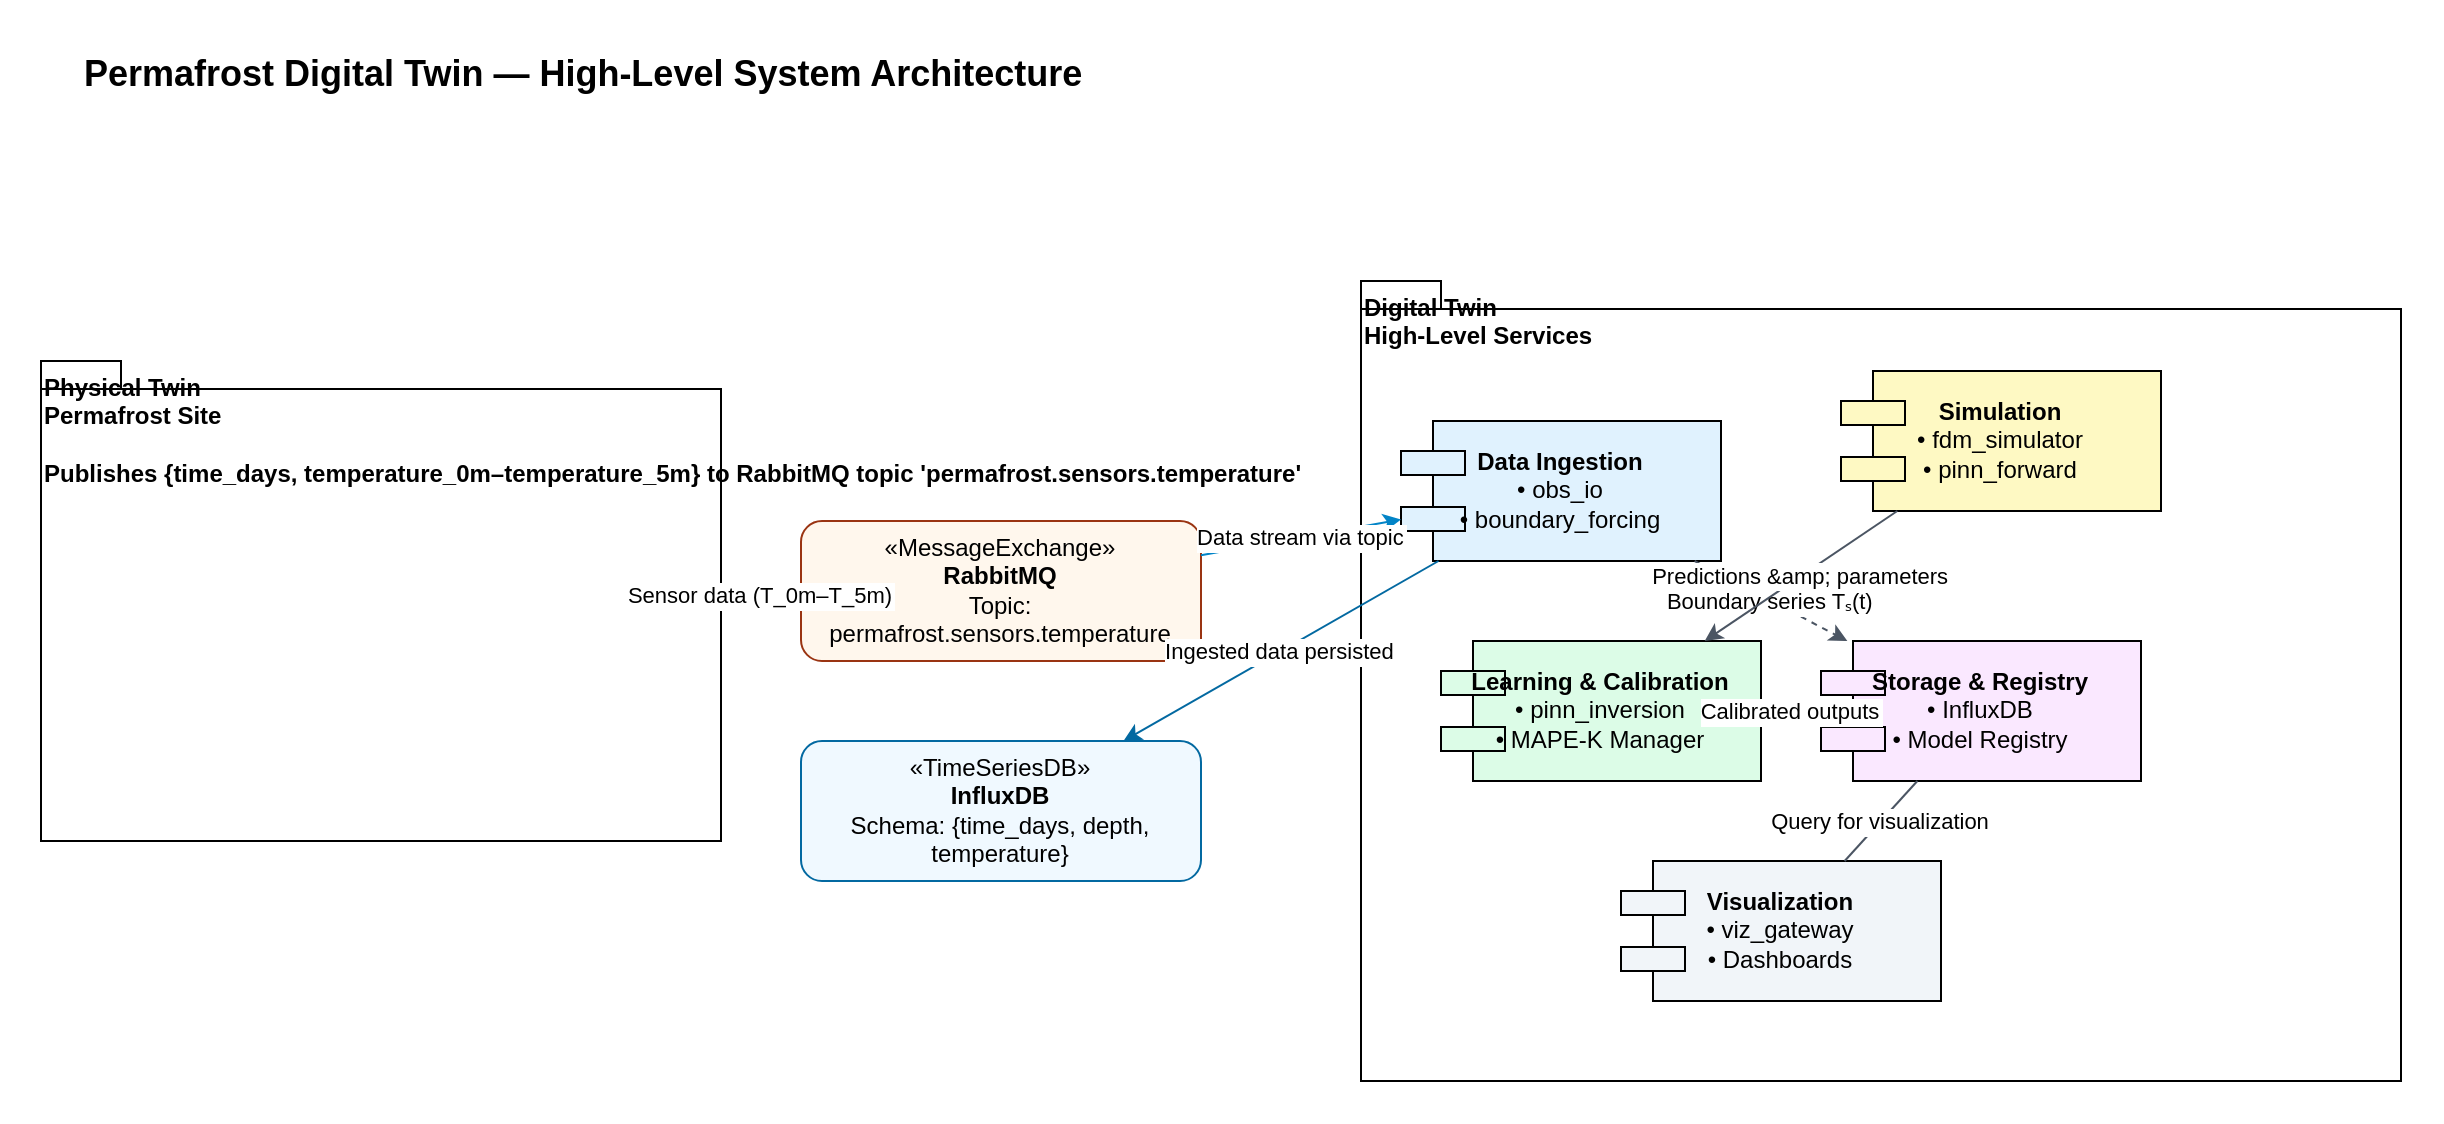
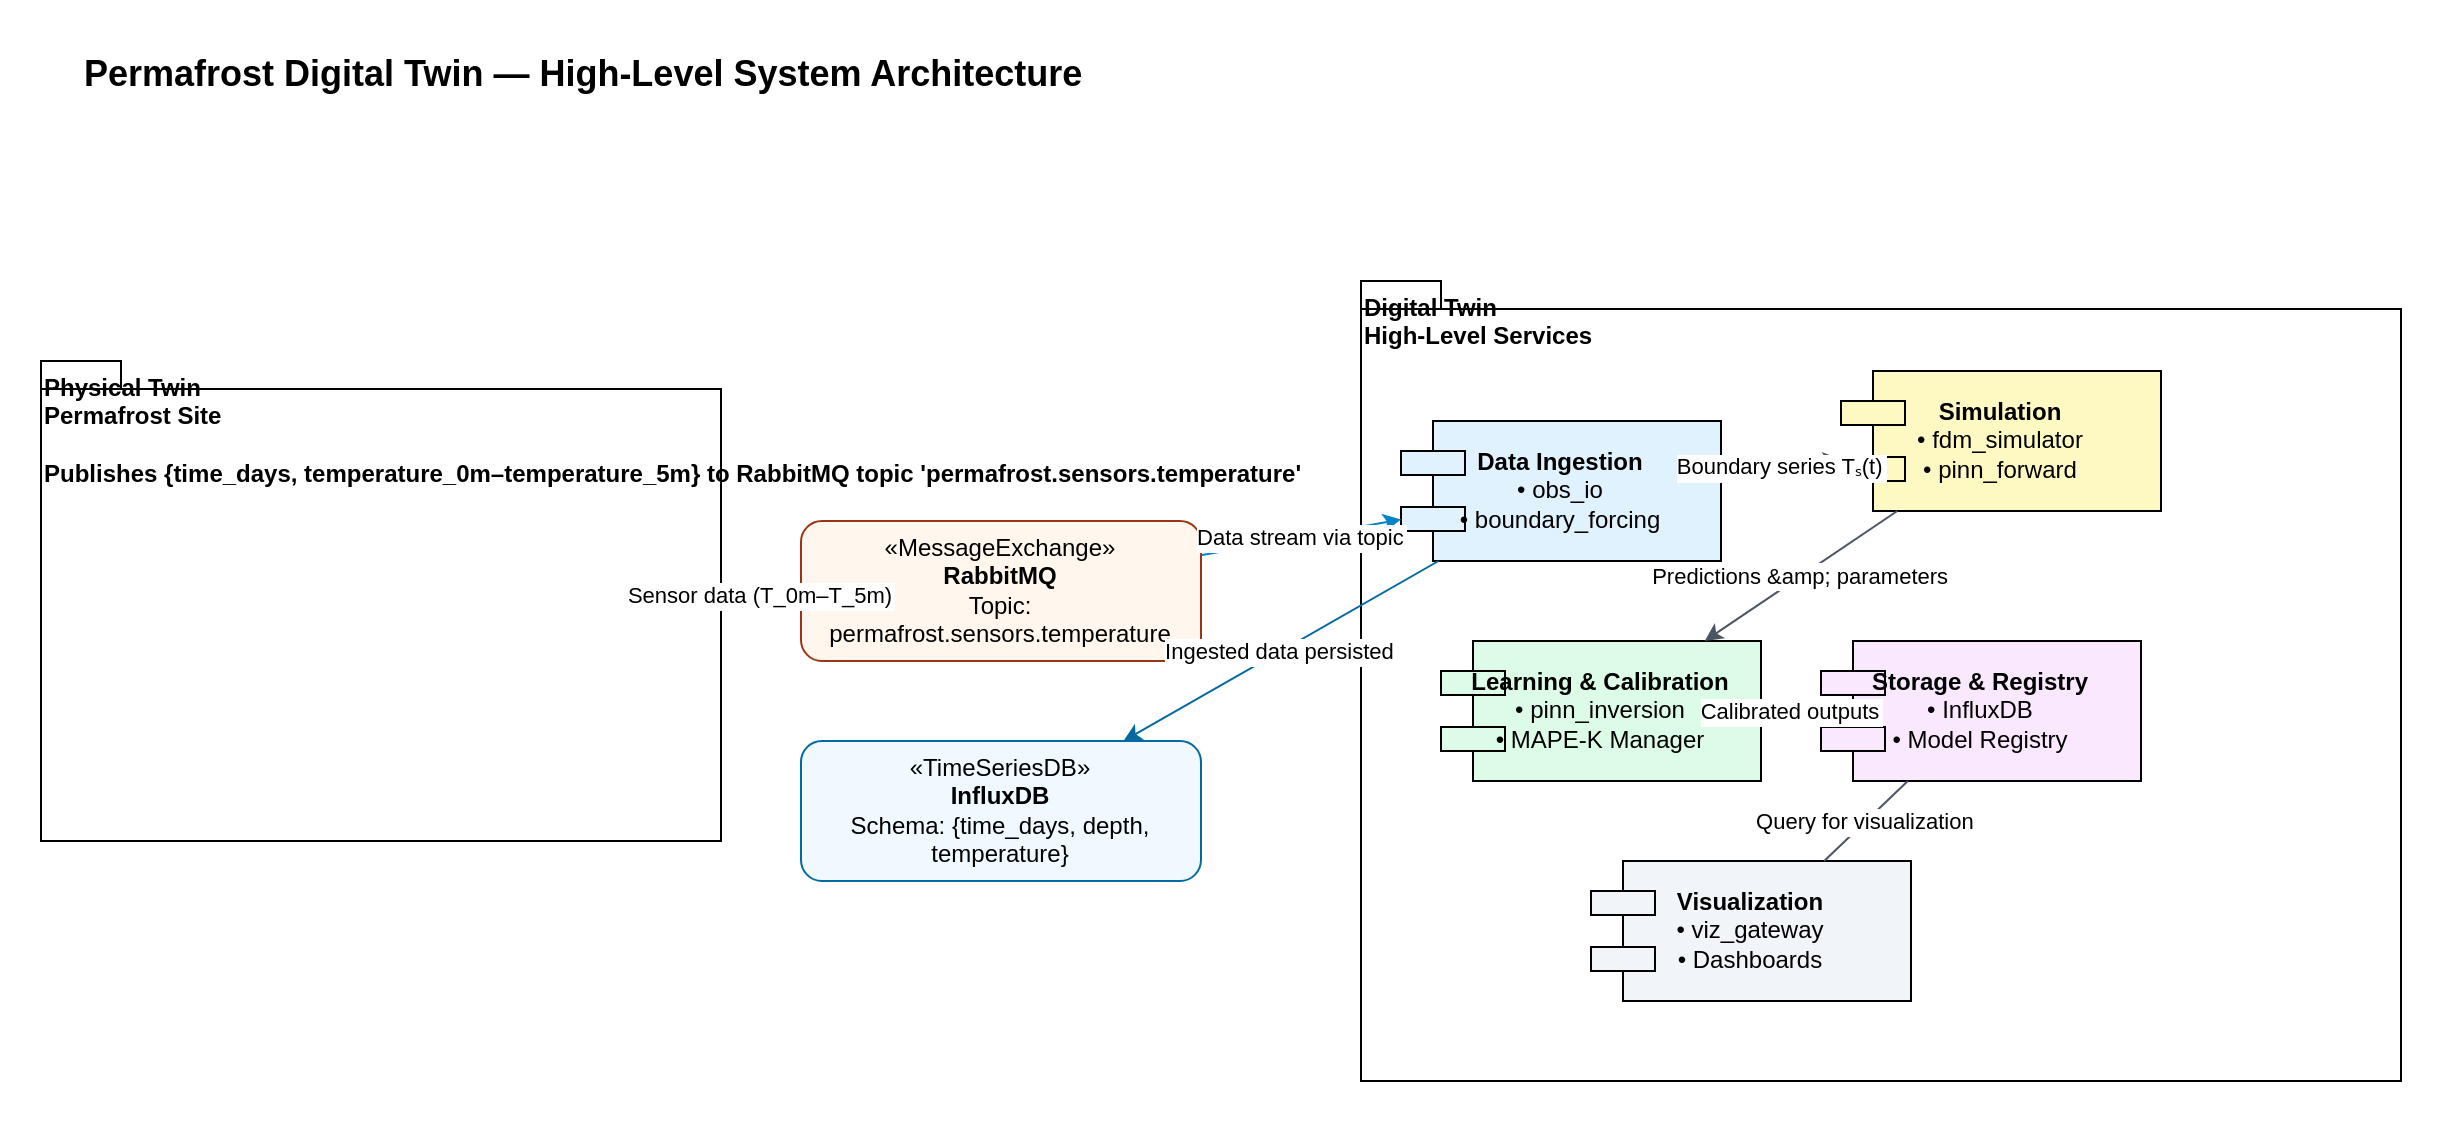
(1817, 625) -> (1776, 467)
(1781, 931) -> (1751, 931)
